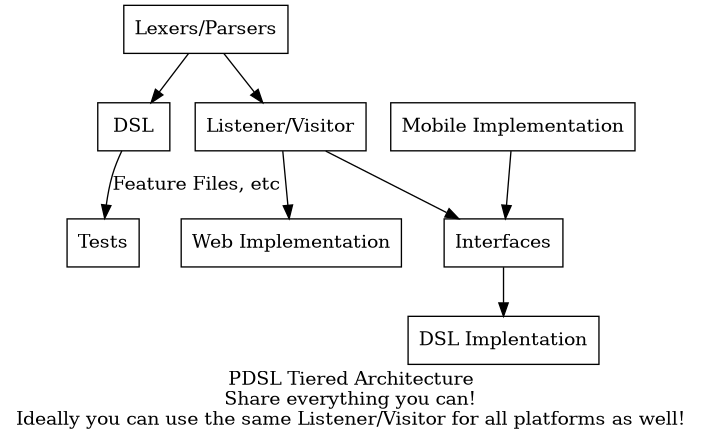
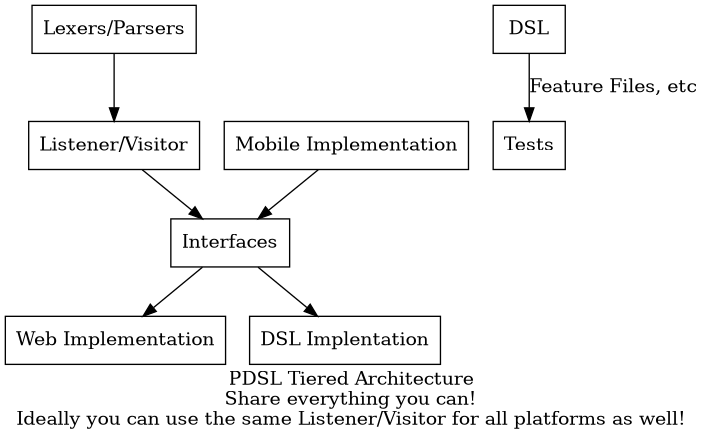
(174, 73) -> none
(285, 178) -> (178, 287)
